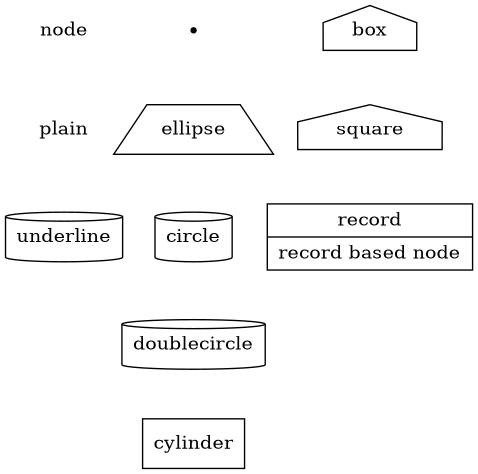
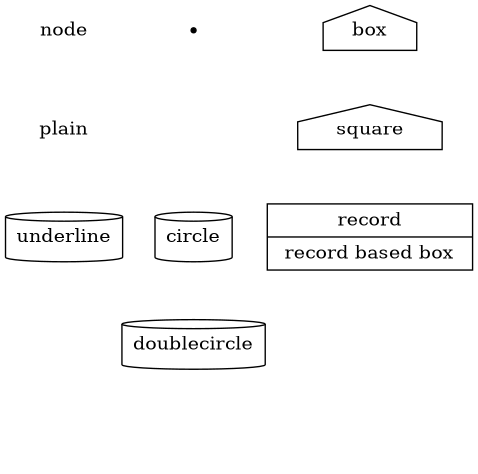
(194, 130) -> none
(370, 253) -> (370, 253)
(194, 444) -> none
